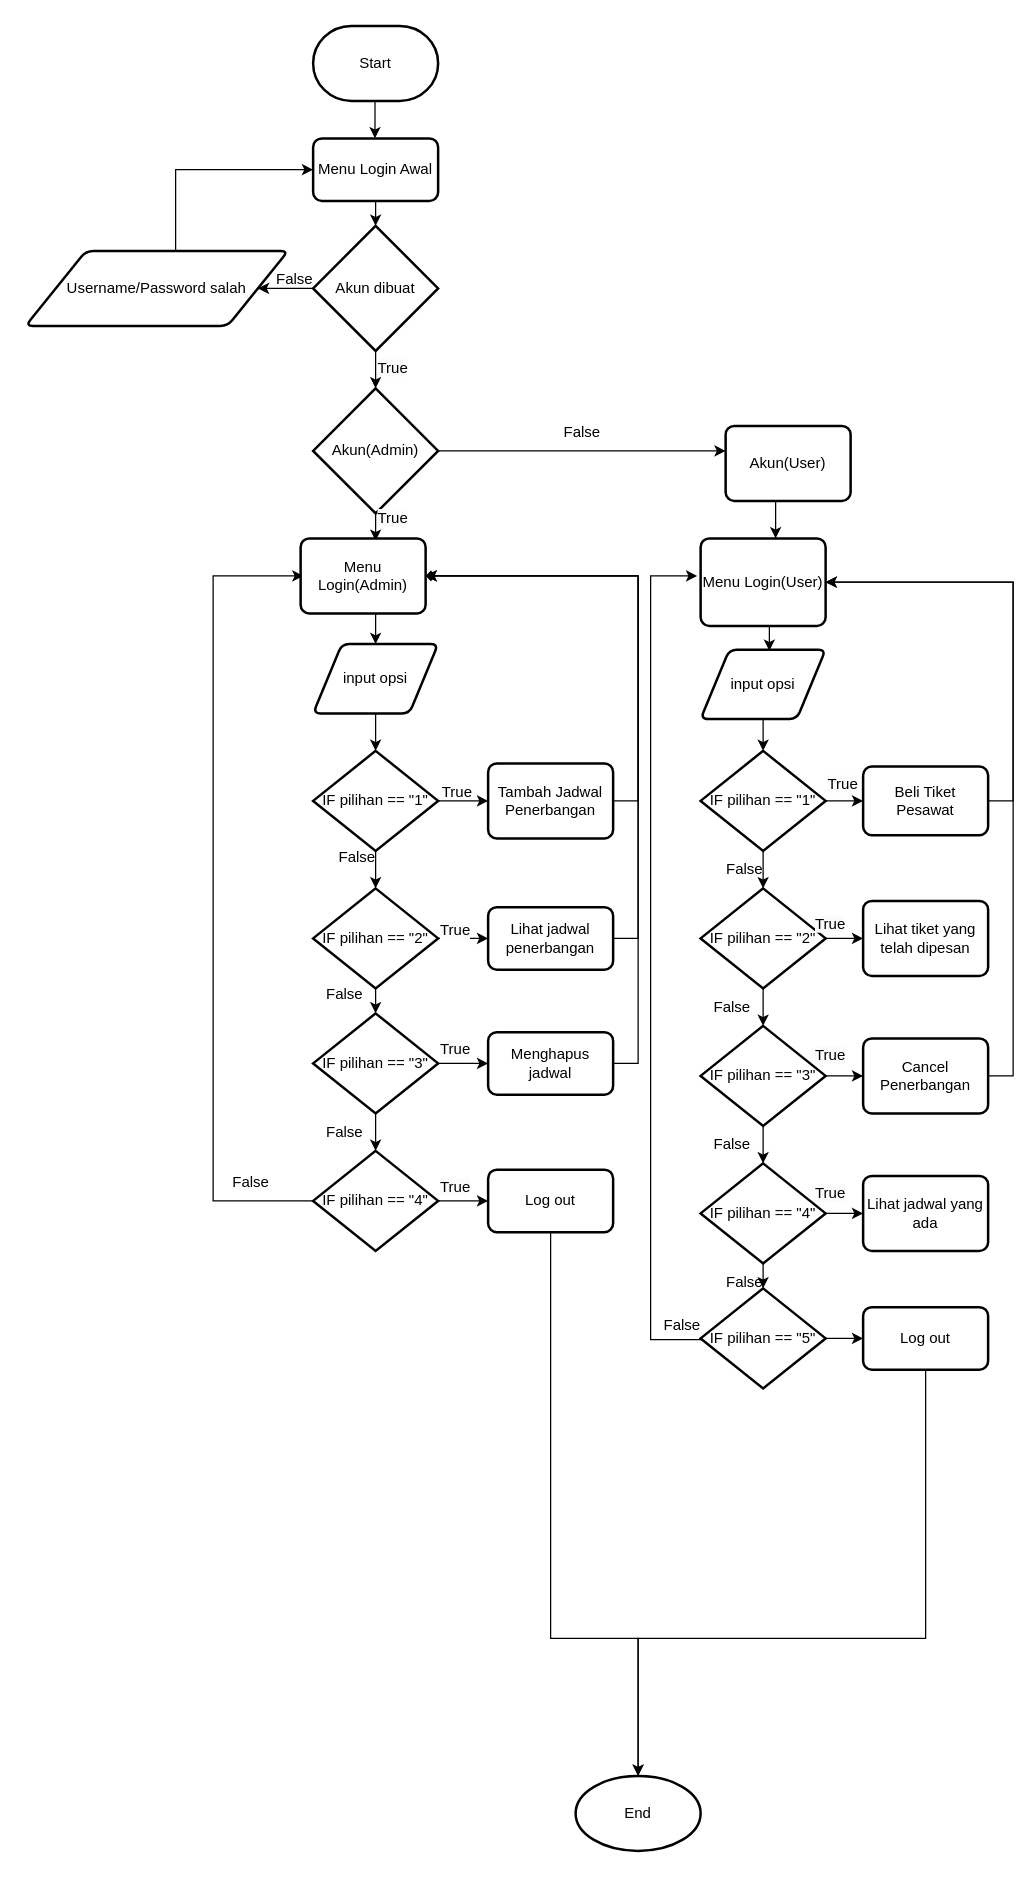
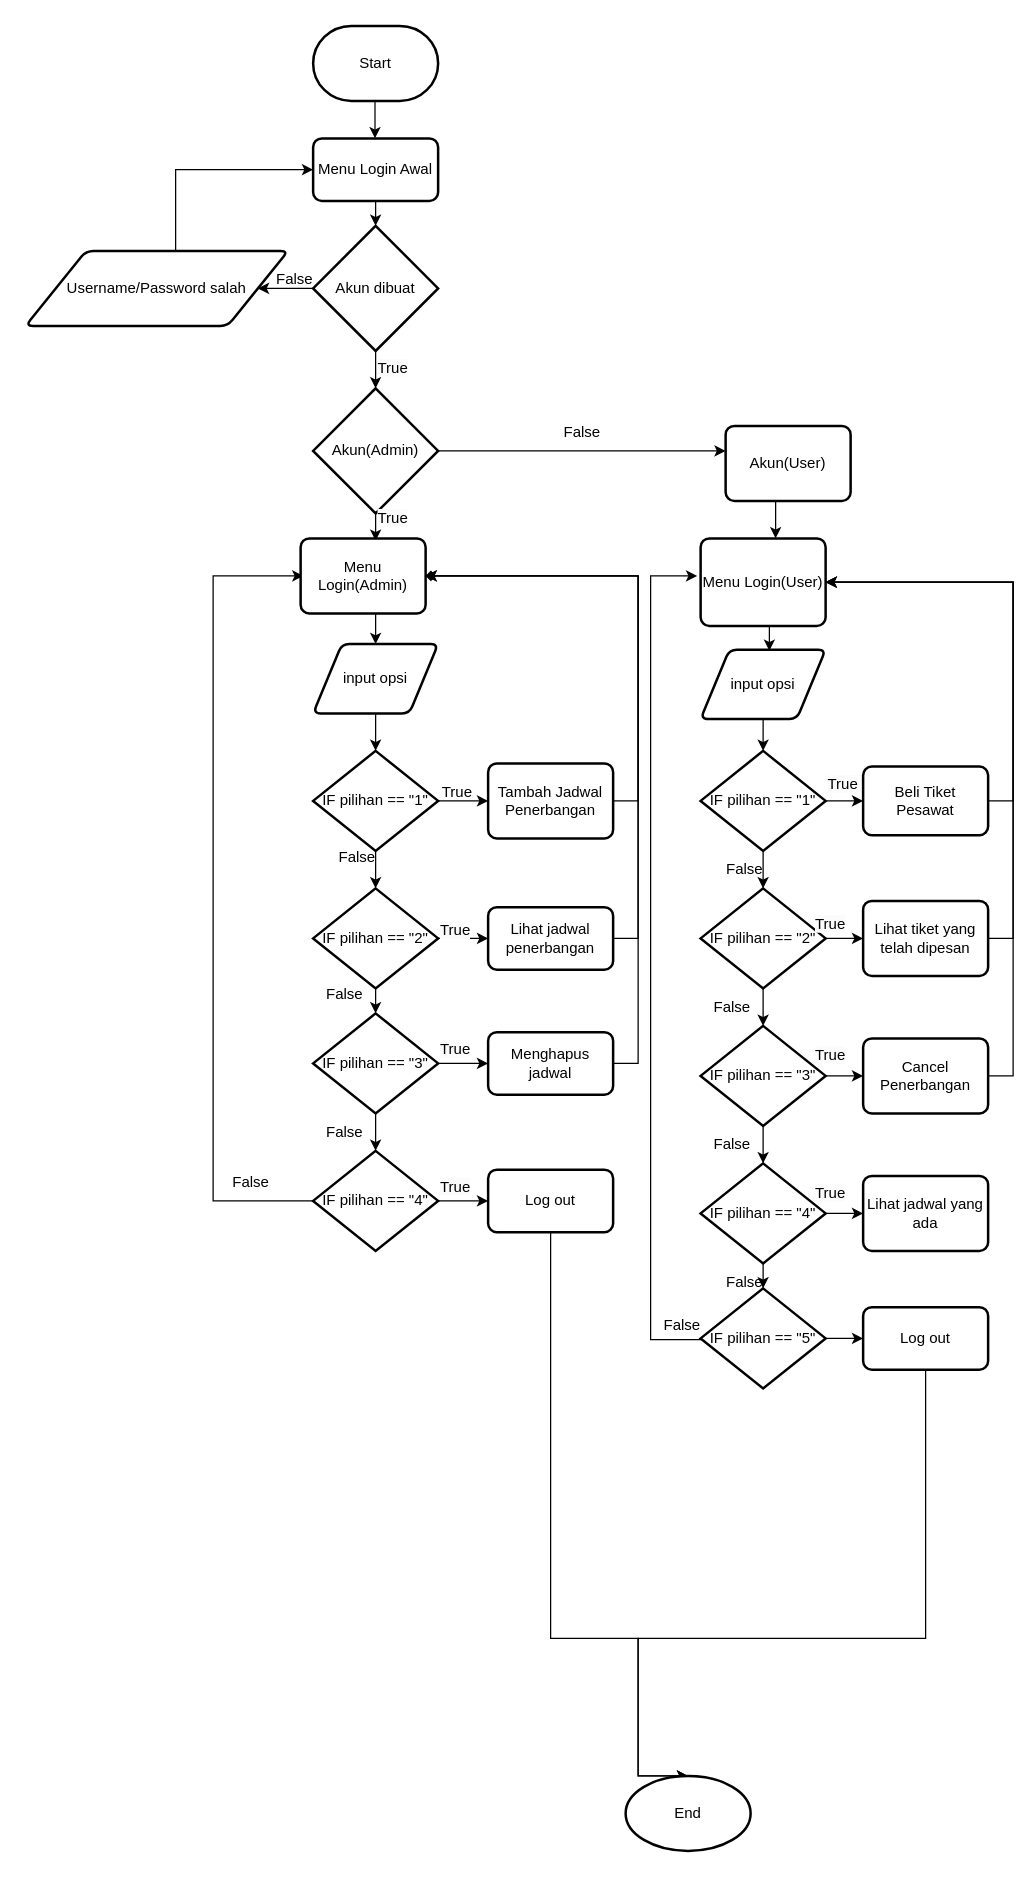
none -> (999, 938)
(638, 1813) -> (688, 1813)
